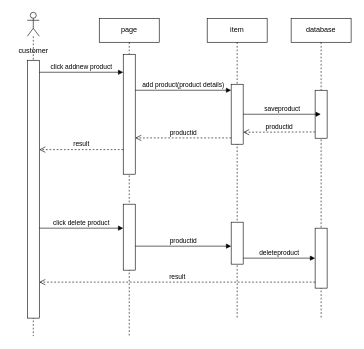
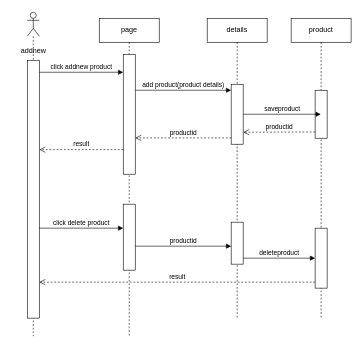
(237, 30) -> (237, 30)
(321, 30) -> (321, 30)
(34, 51) -> (34, 51)
